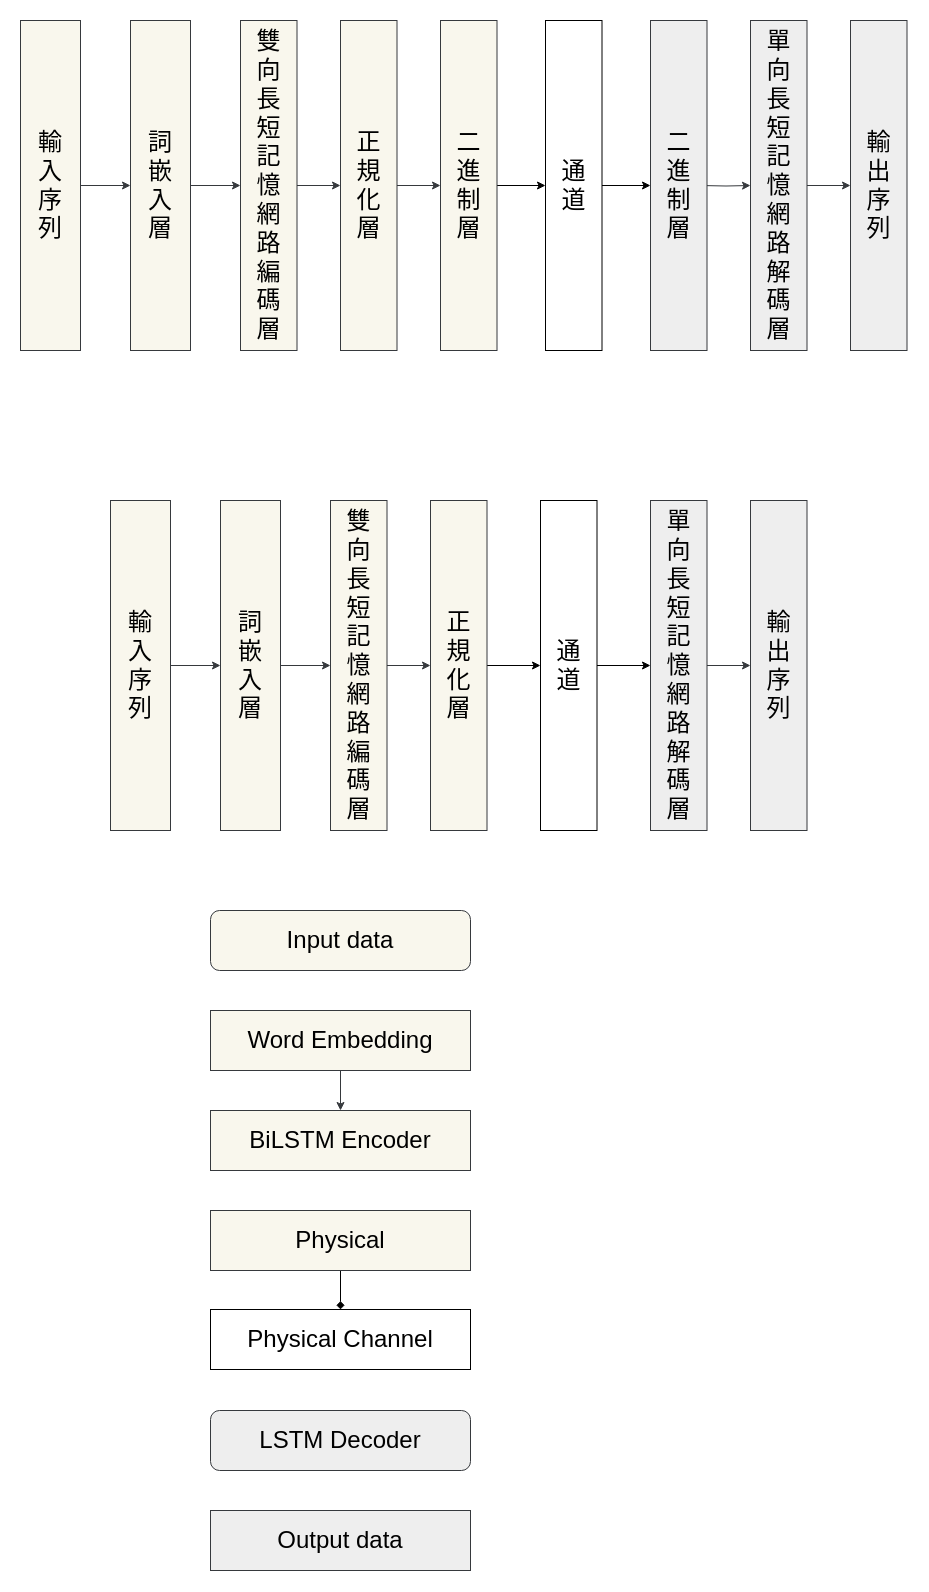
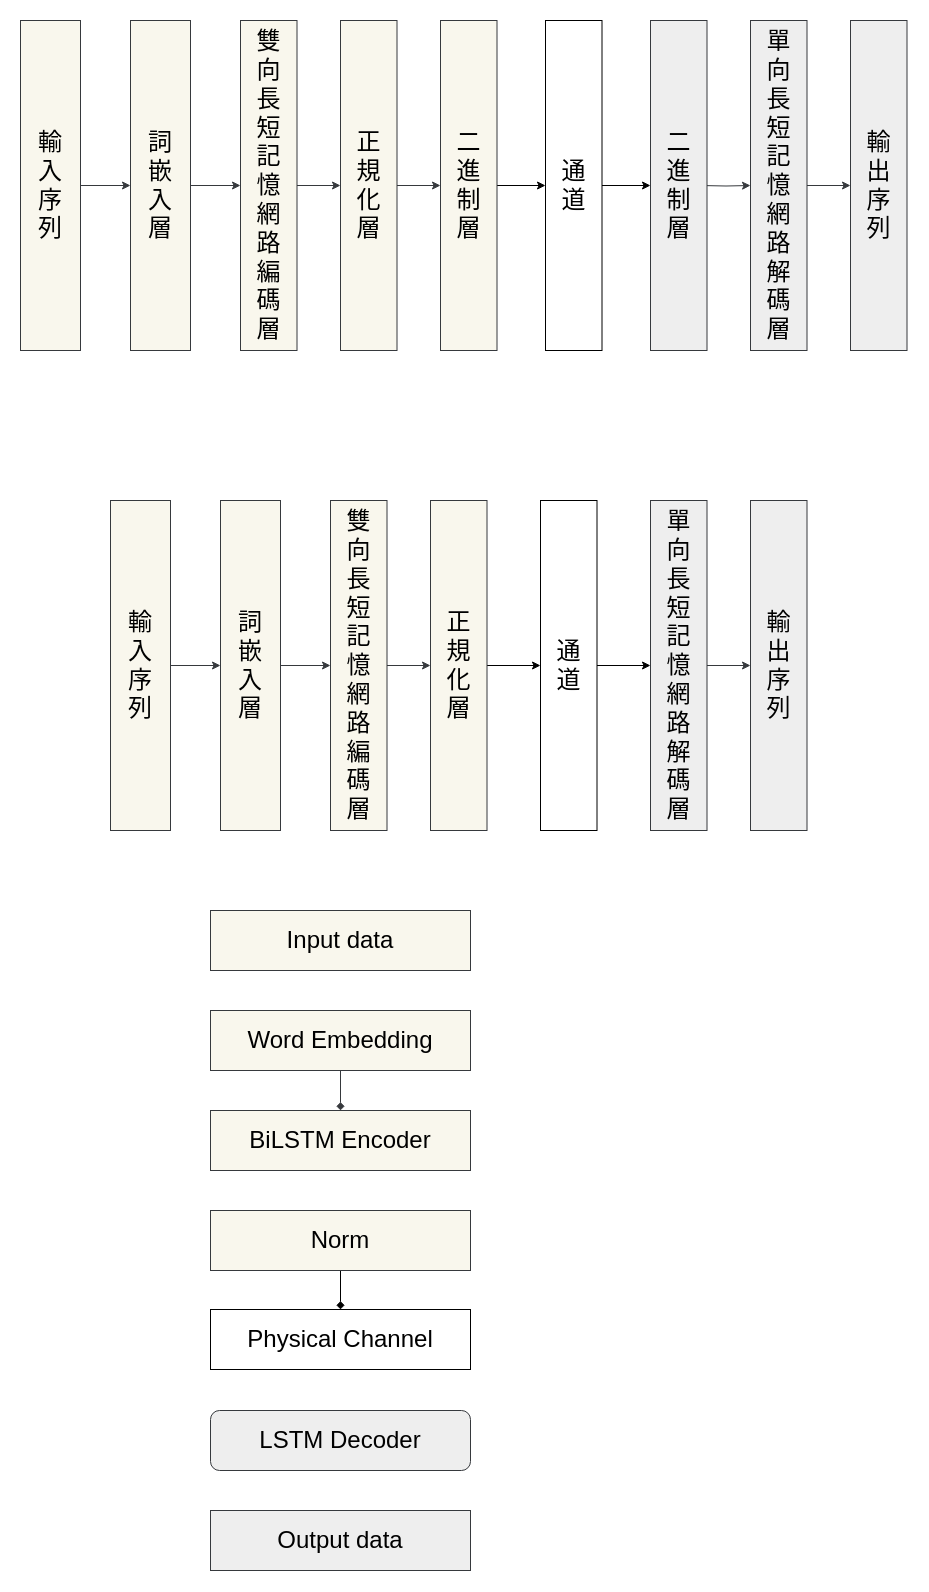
(341, 941) -> (341, 941)
(341, 1102) -> (341, 1102)
(341, 1241) -> (341, 1241)
